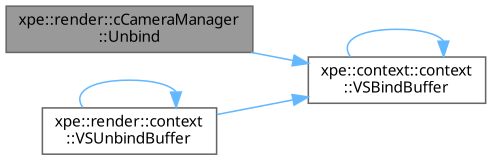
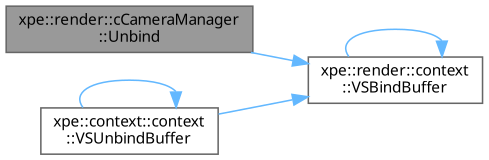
(397, 80) -> (395, 80)
(130, 131) -> (130, 131)
